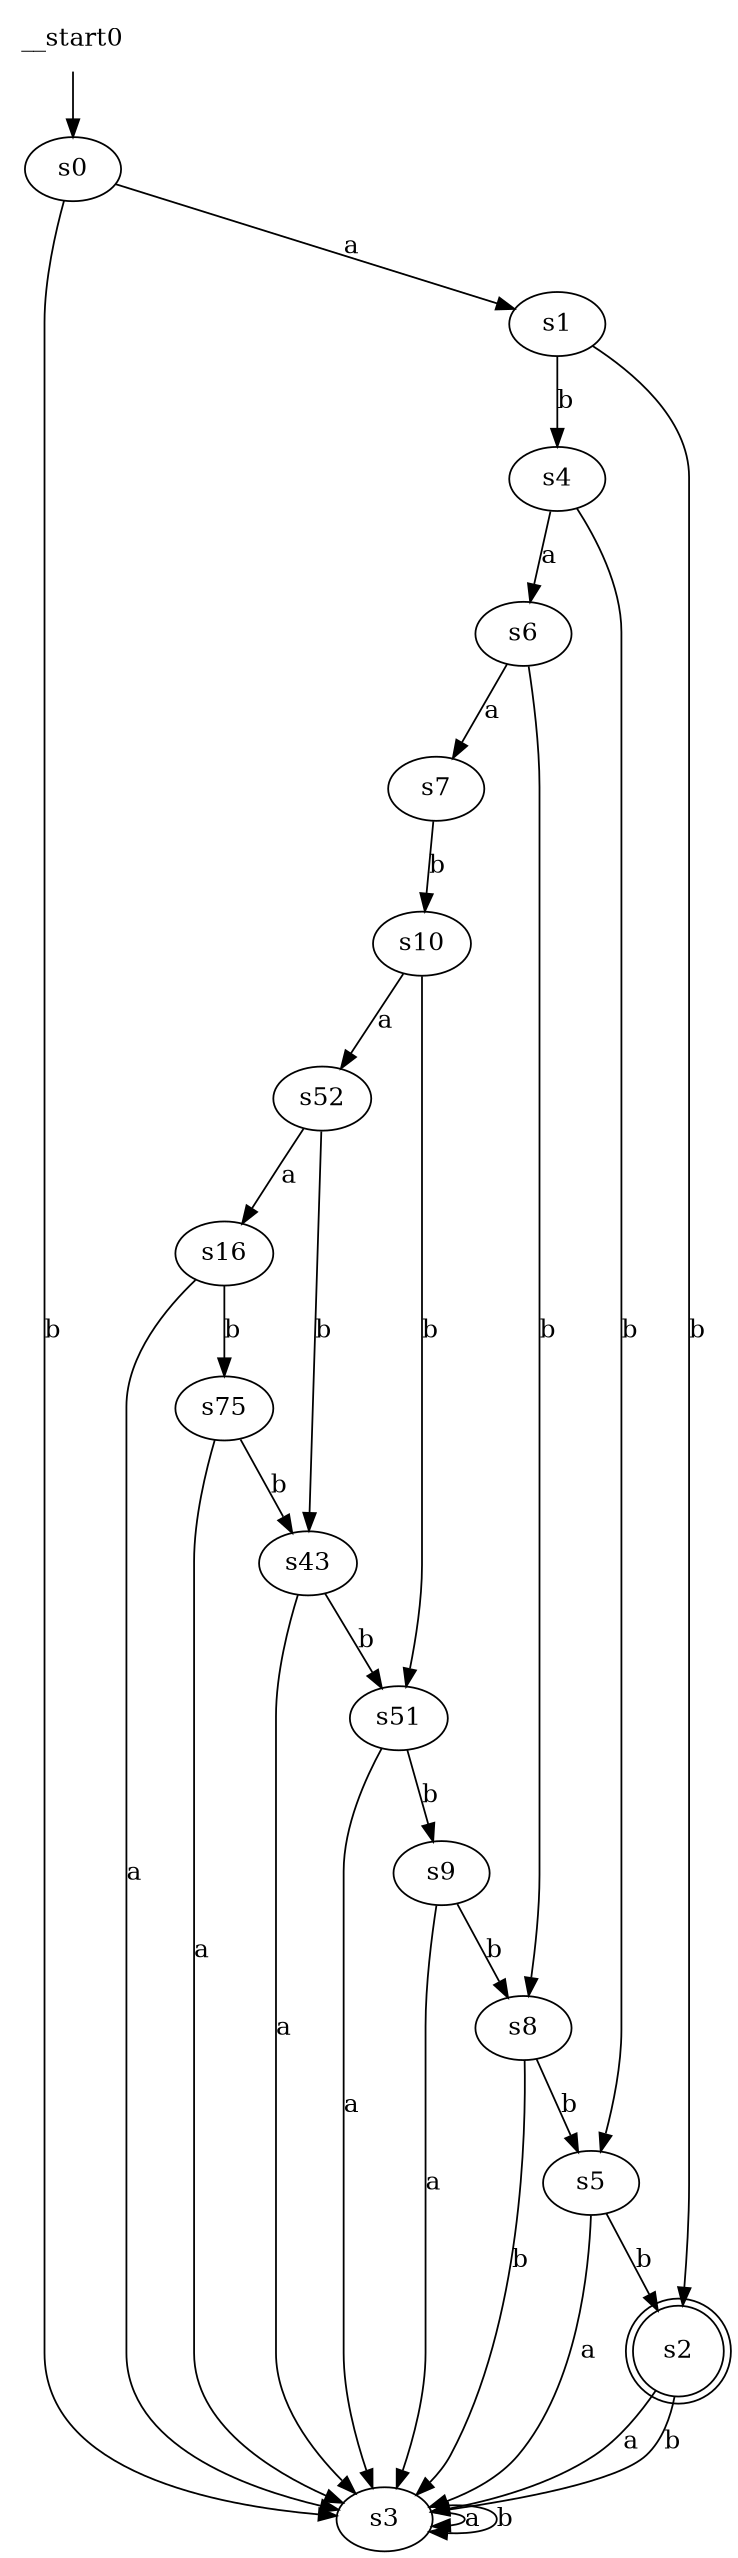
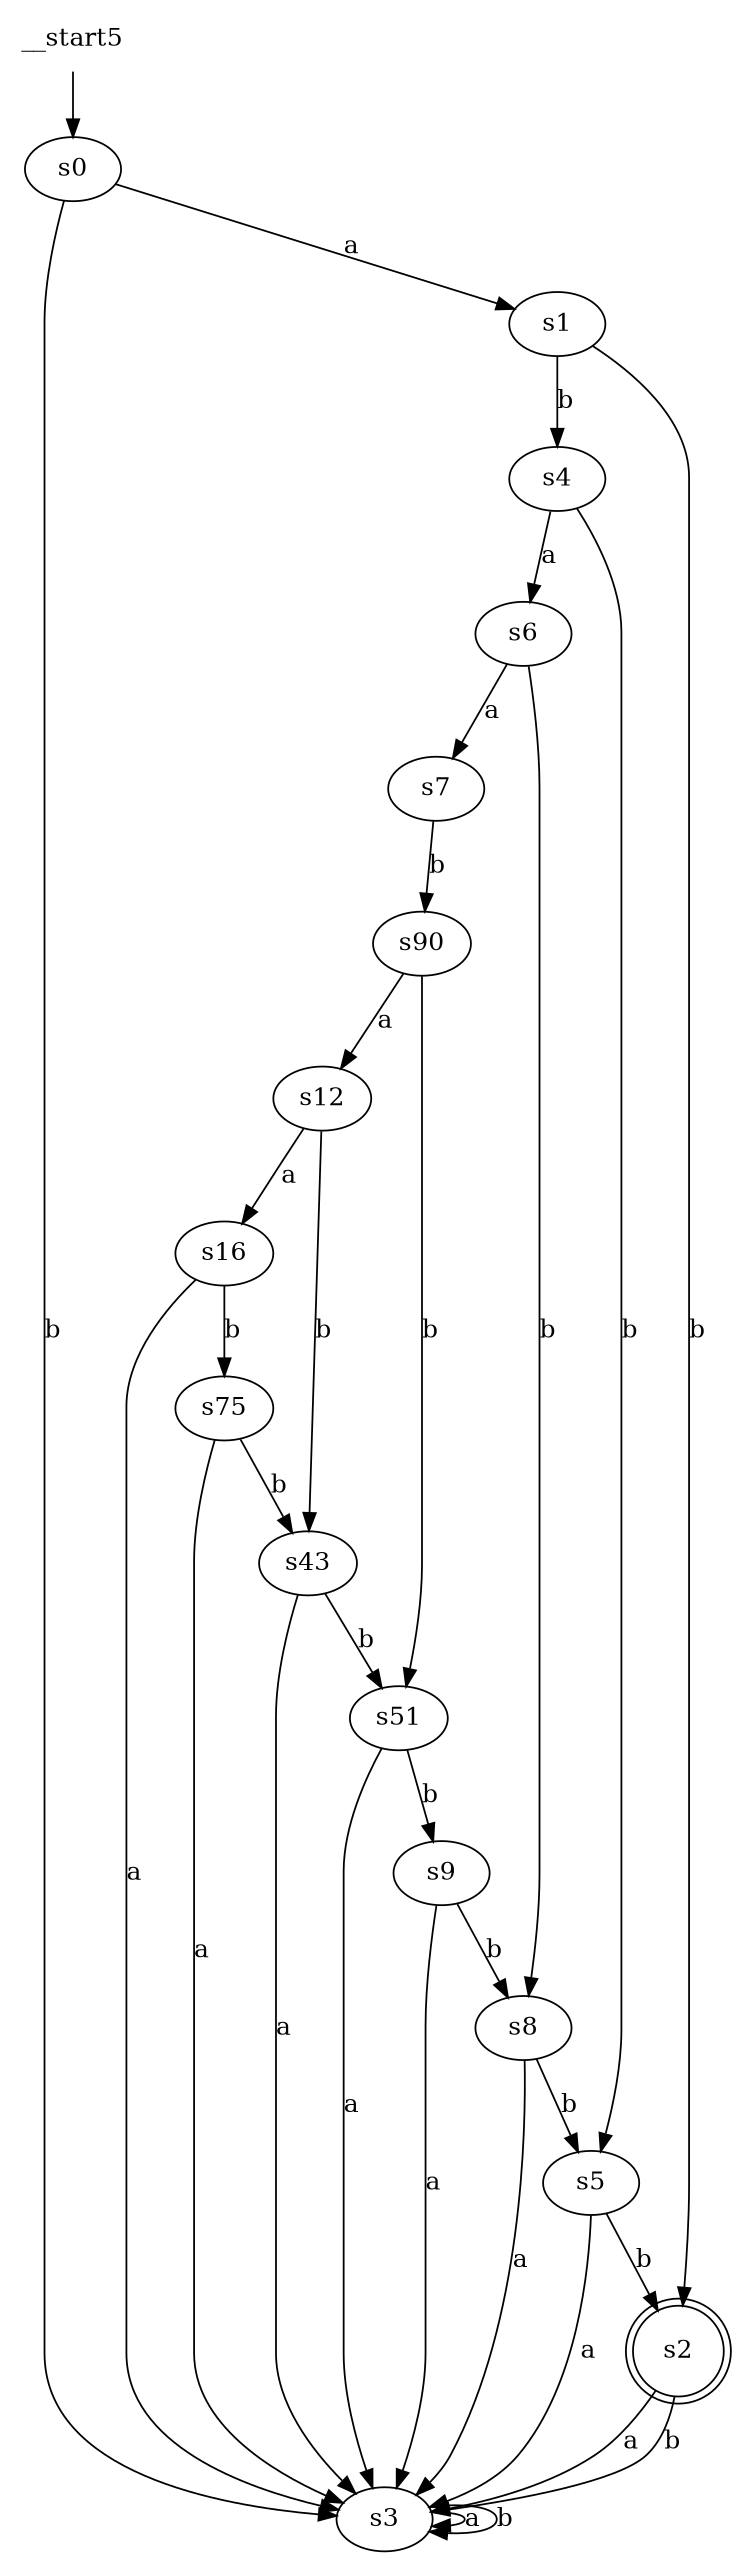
(73, 39) -> (73, 39)
(422, 944) -> (422, 944)
(322, 1099) -> (322, 1099)
(521, 2260) -> (521, 2260)
